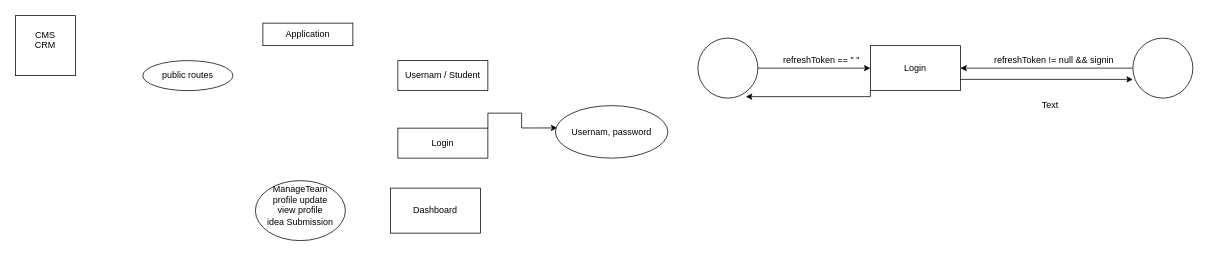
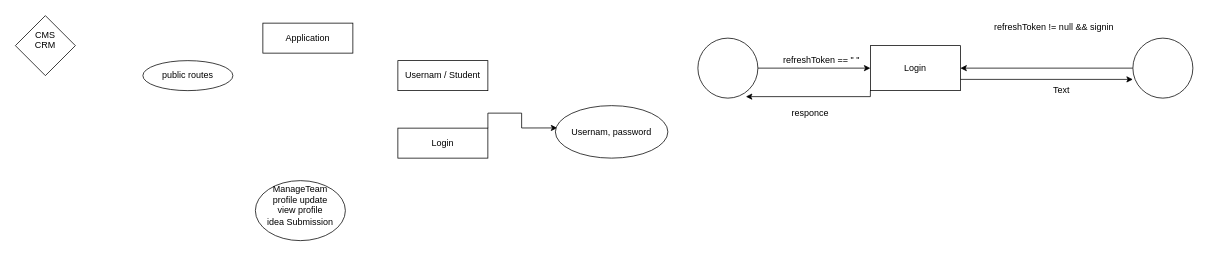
(308, 34) -> (308, 38)
(45, 45) -> (45, 45)
(1054, 60) -> (1054, 27)
(1050, 105) -> (1062, 90)
none -> (810, 113)
(435, 210) -> none
